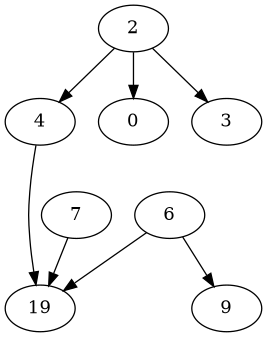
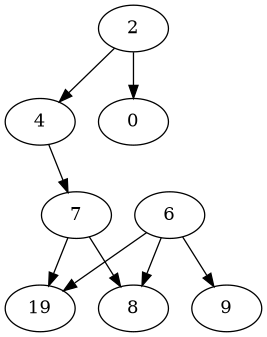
(227, 122) -> none
(29, 209) -> (56, 162)
none -> (133, 308)
